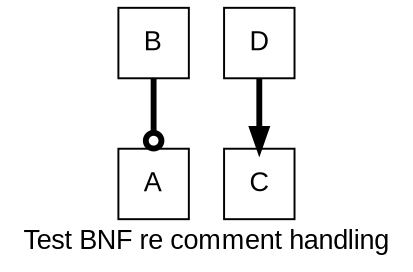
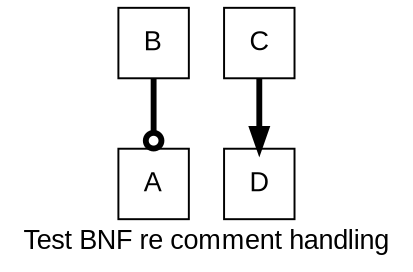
(259, 104) -> (259, 104)
